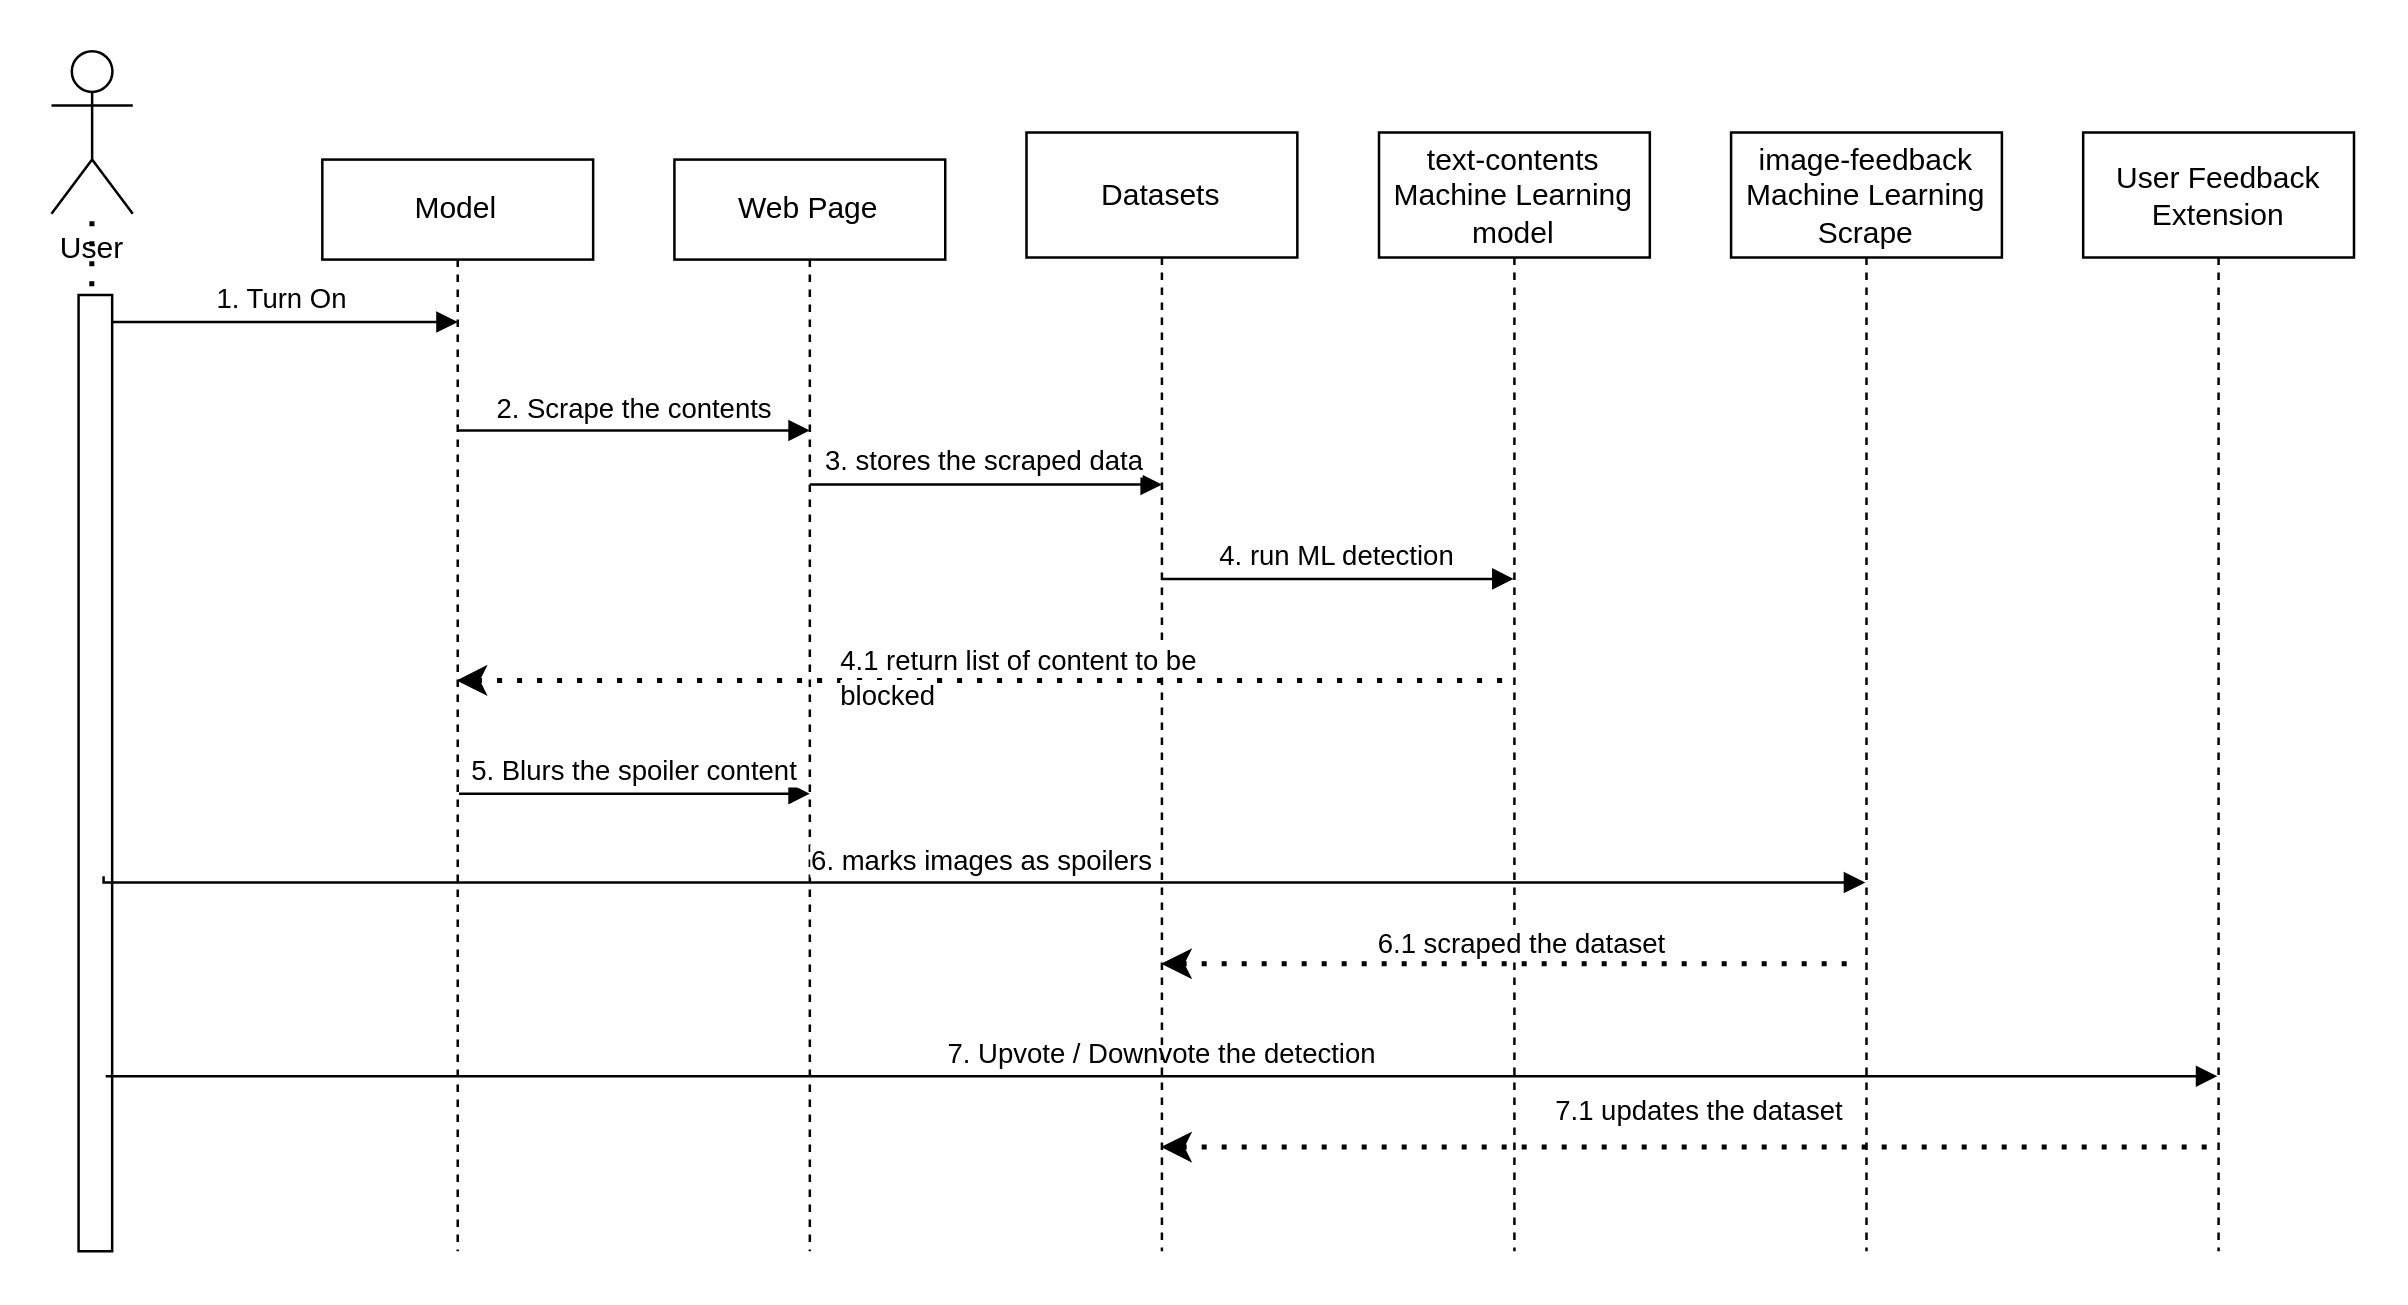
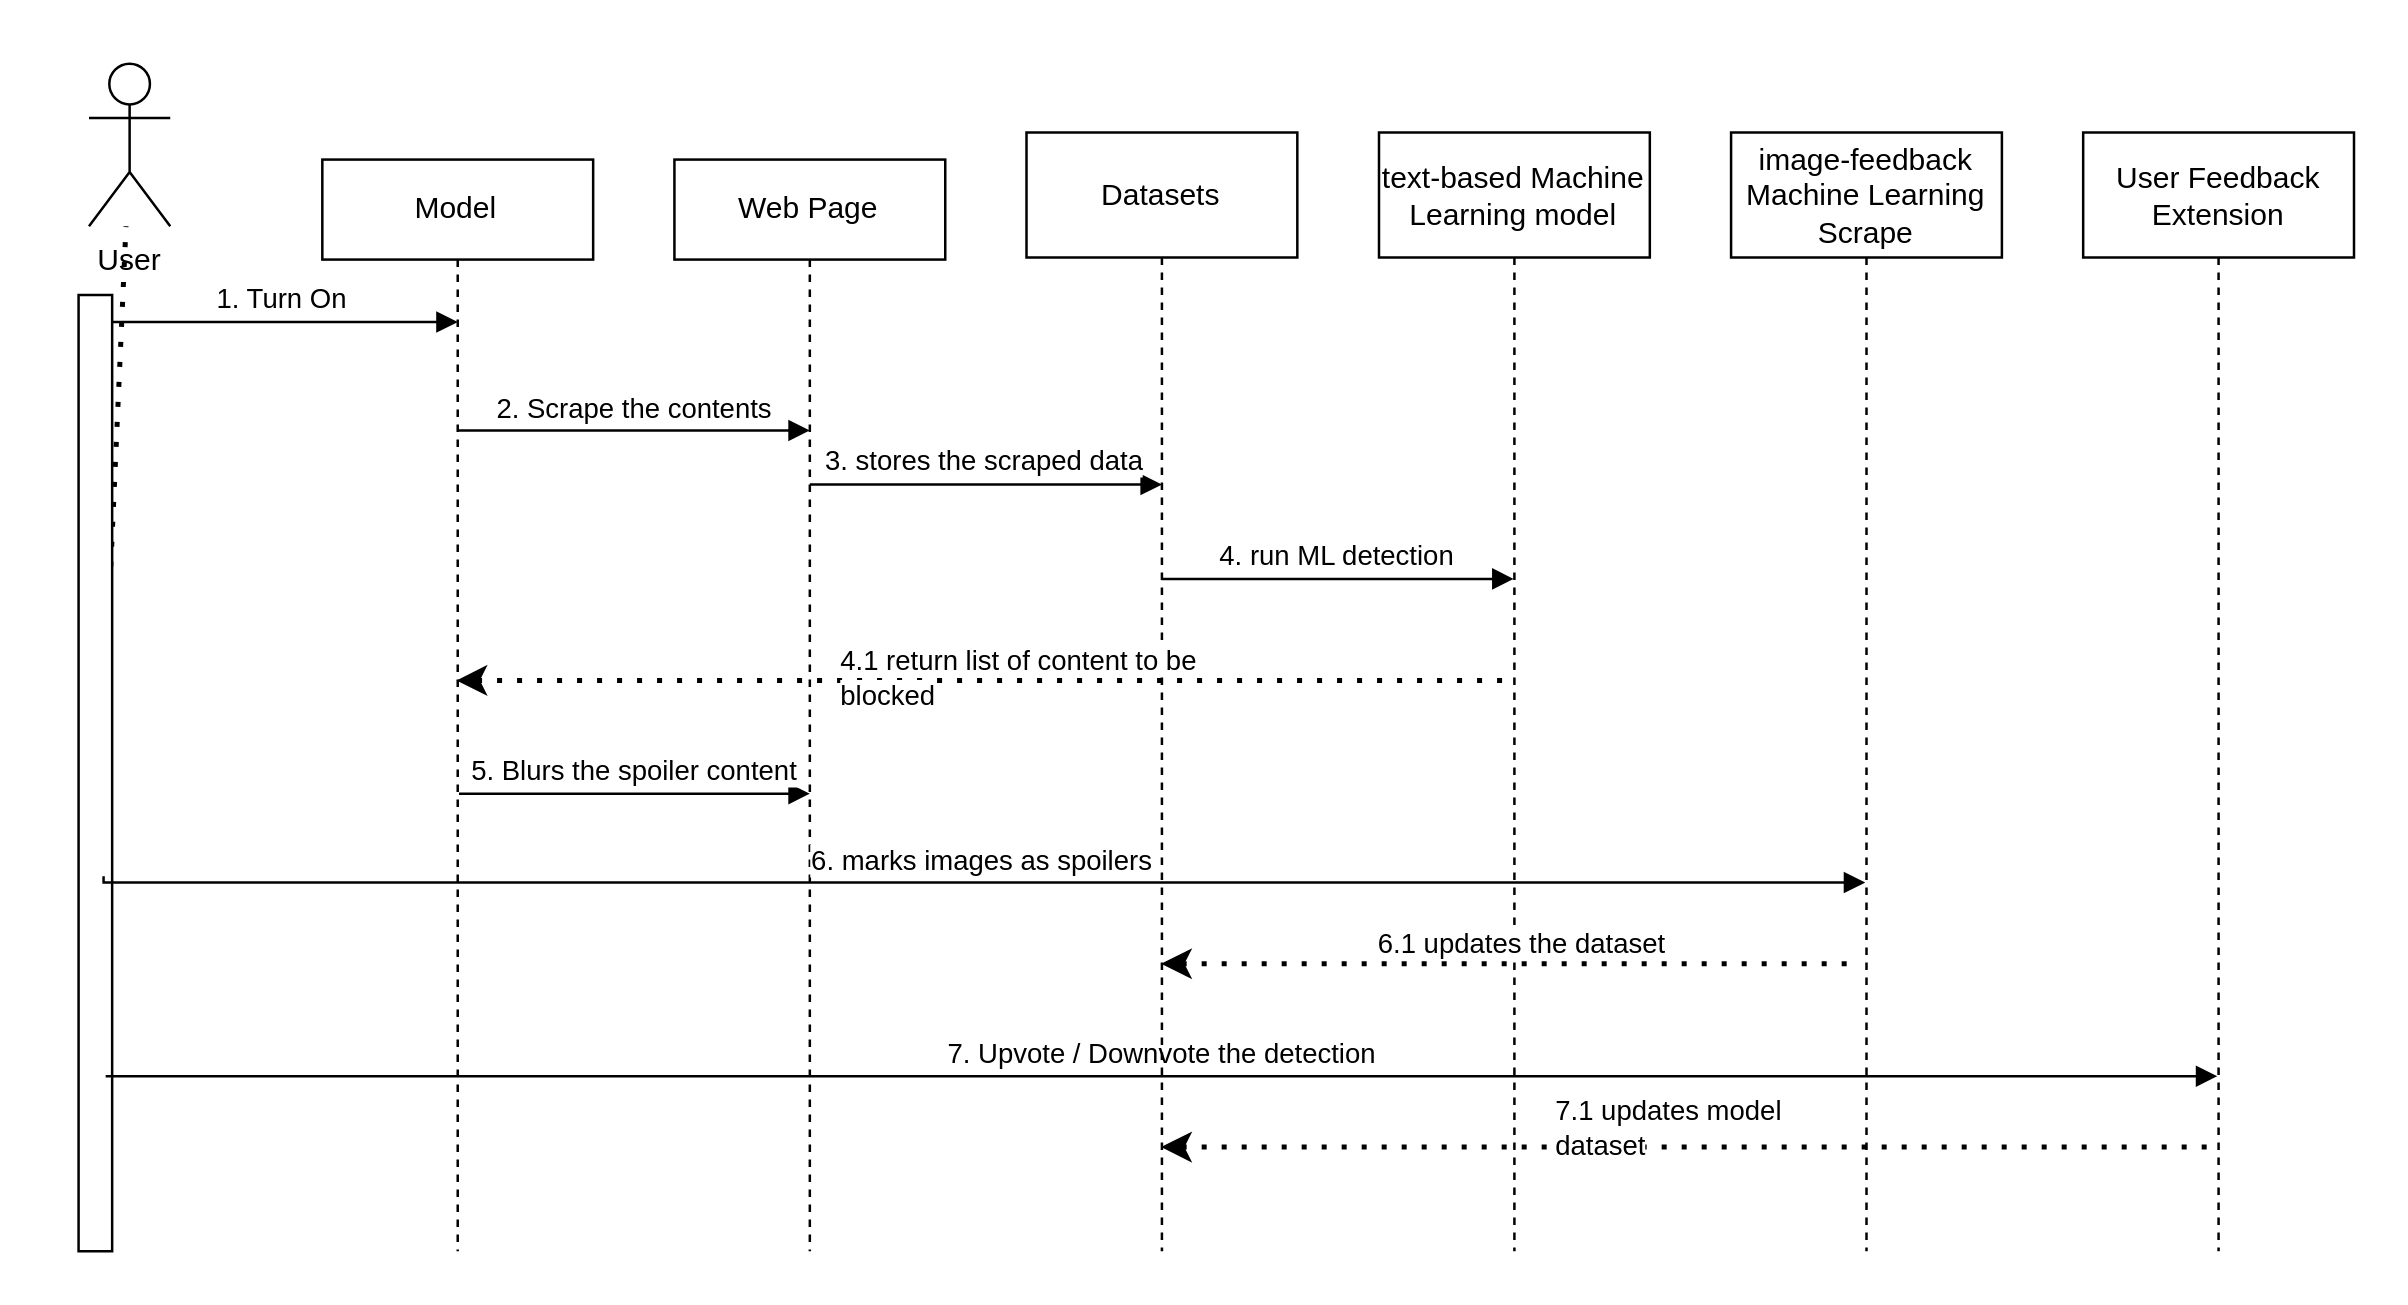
(92, 133) -> (129, 145)
(1514, 196) -> (1514, 196)
(1528, 962) -> (1528, 962)
(1716, 1130) -> (1716, 1130)
